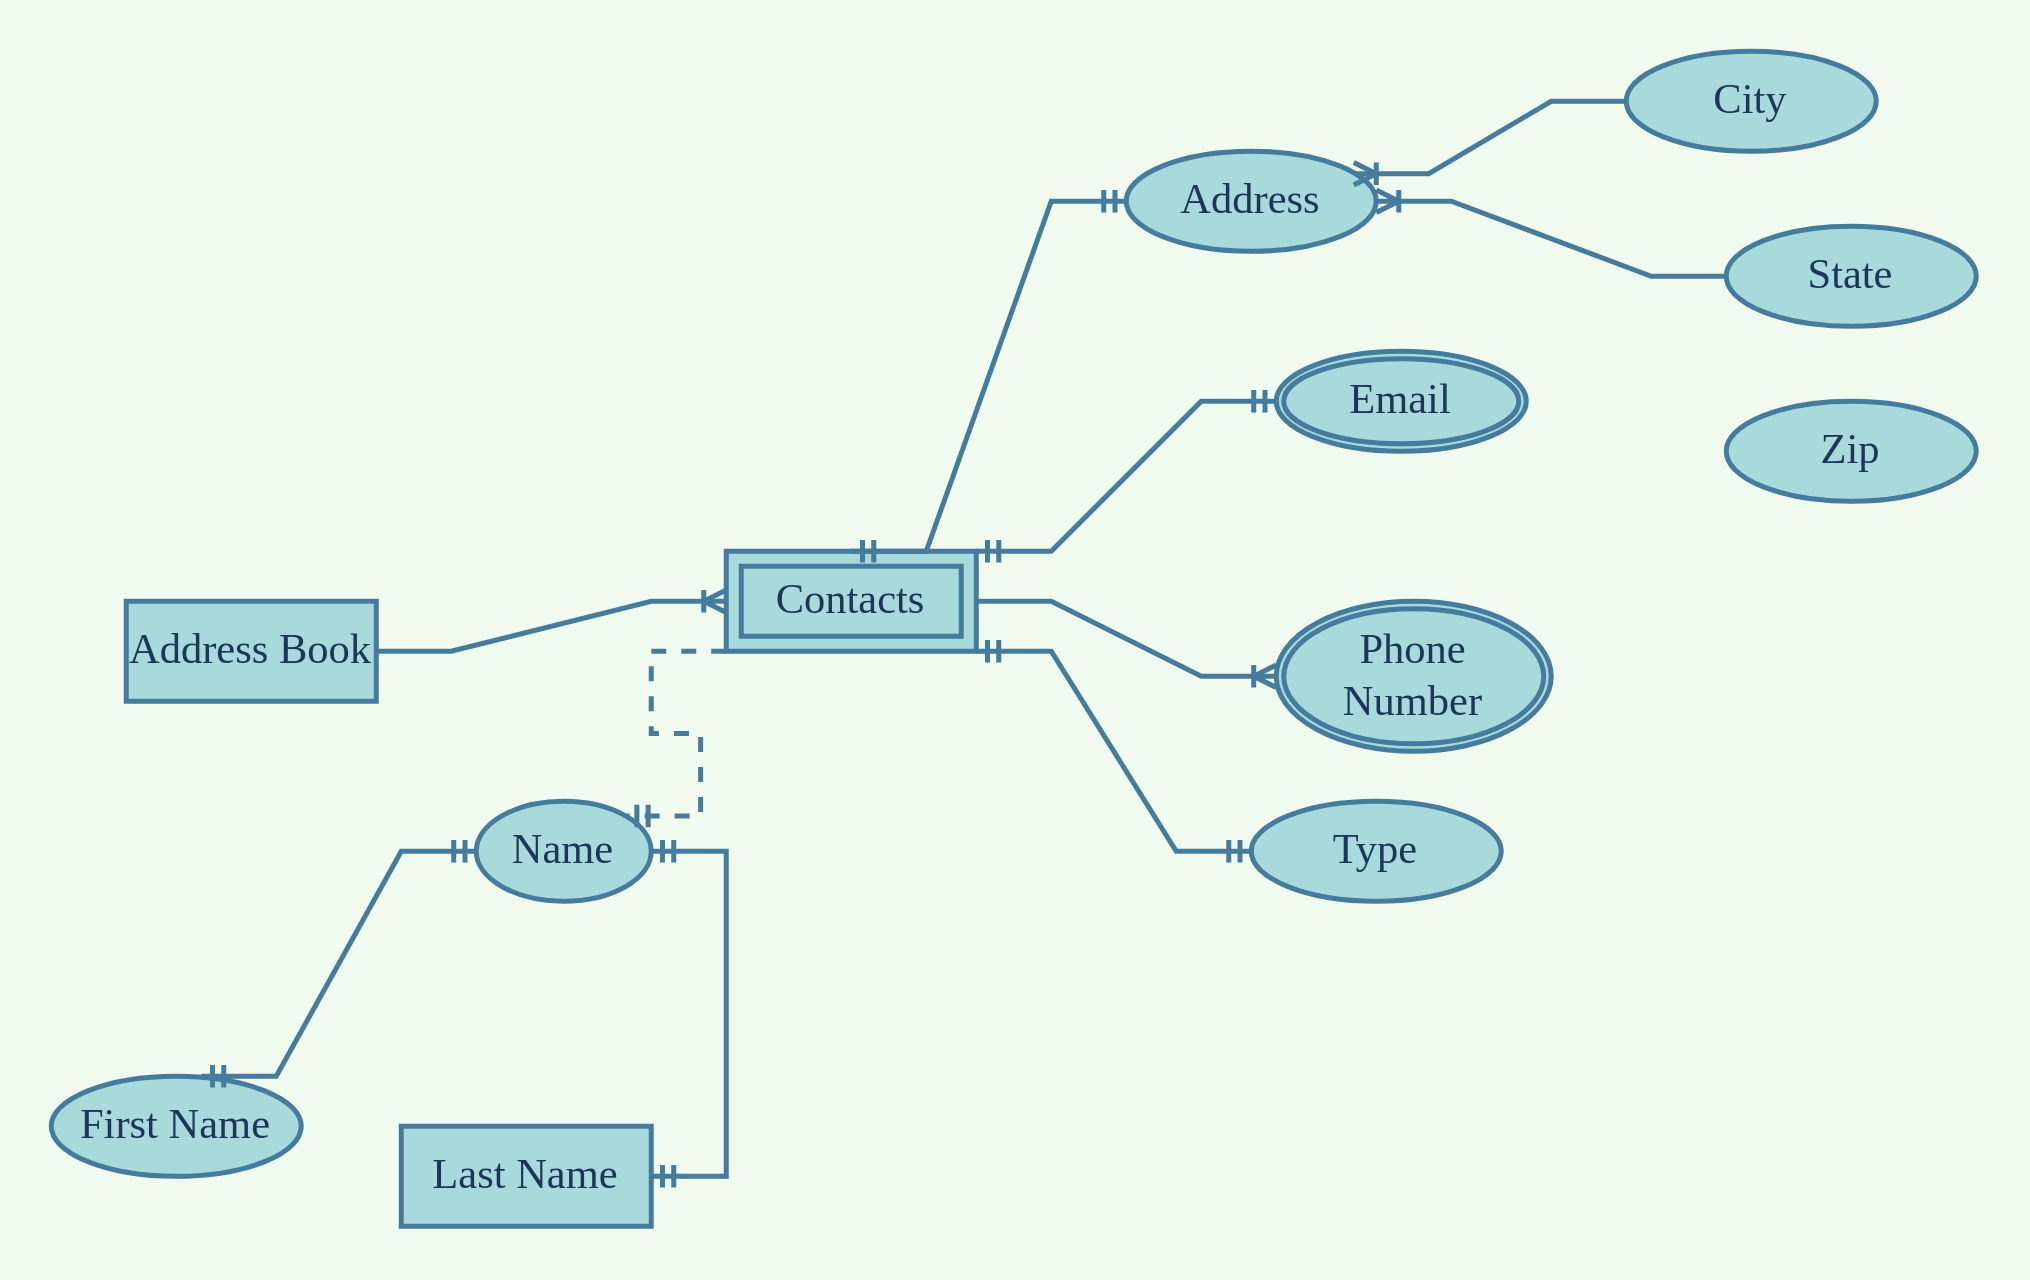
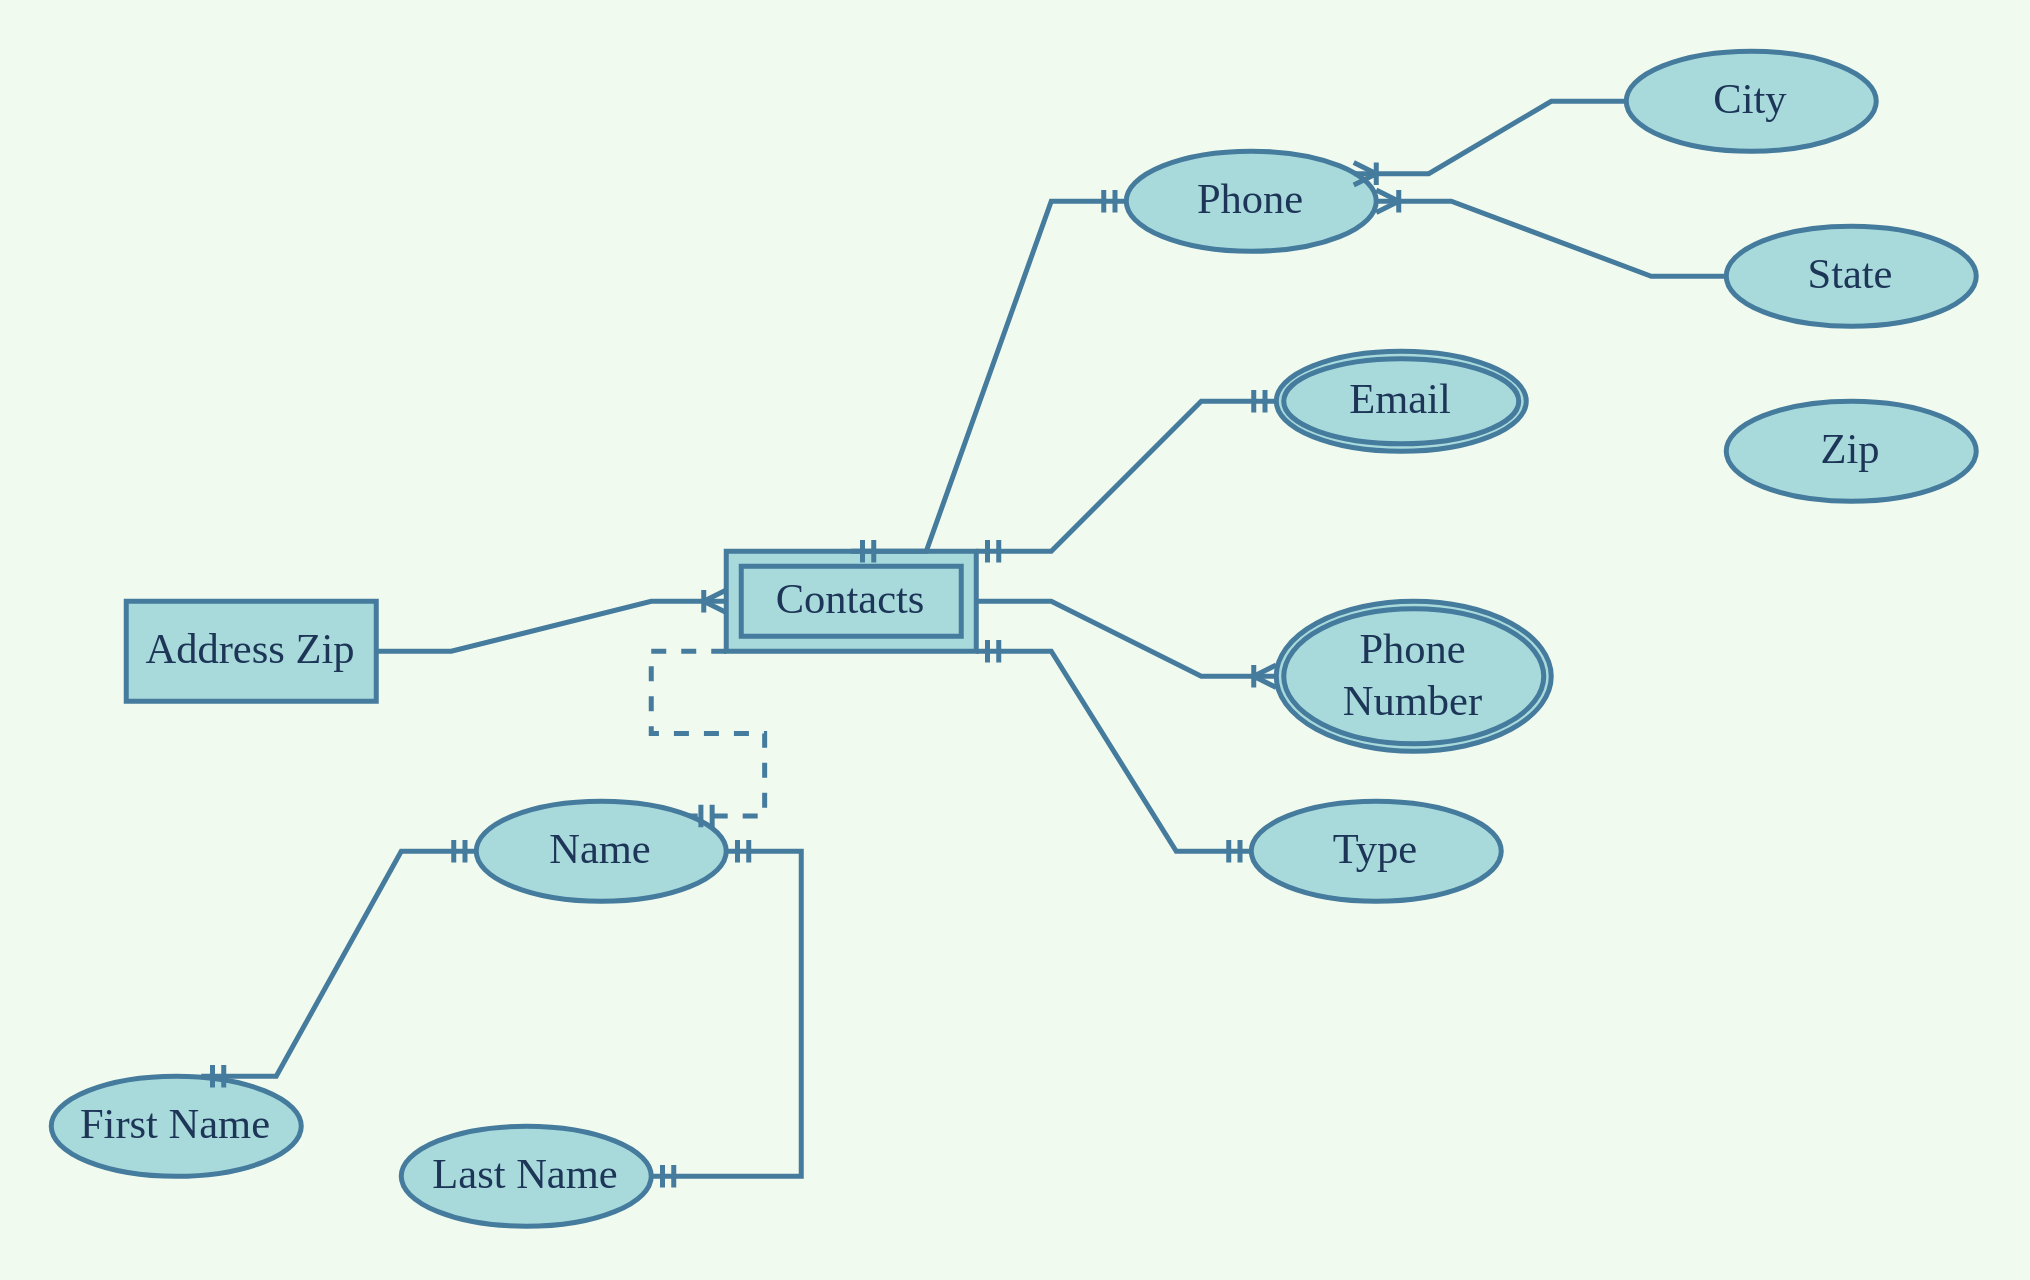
(1251, 201) -> (1251, 201)
(251, 651) -> (251, 651)
(564, 851) -> (601, 851)
(526, 1176) -> (526, 1176)
